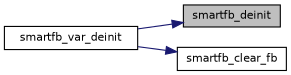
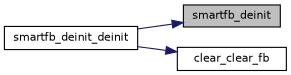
(71, 38) -> (71, 38)
(232, 59) -> (232, 59)
